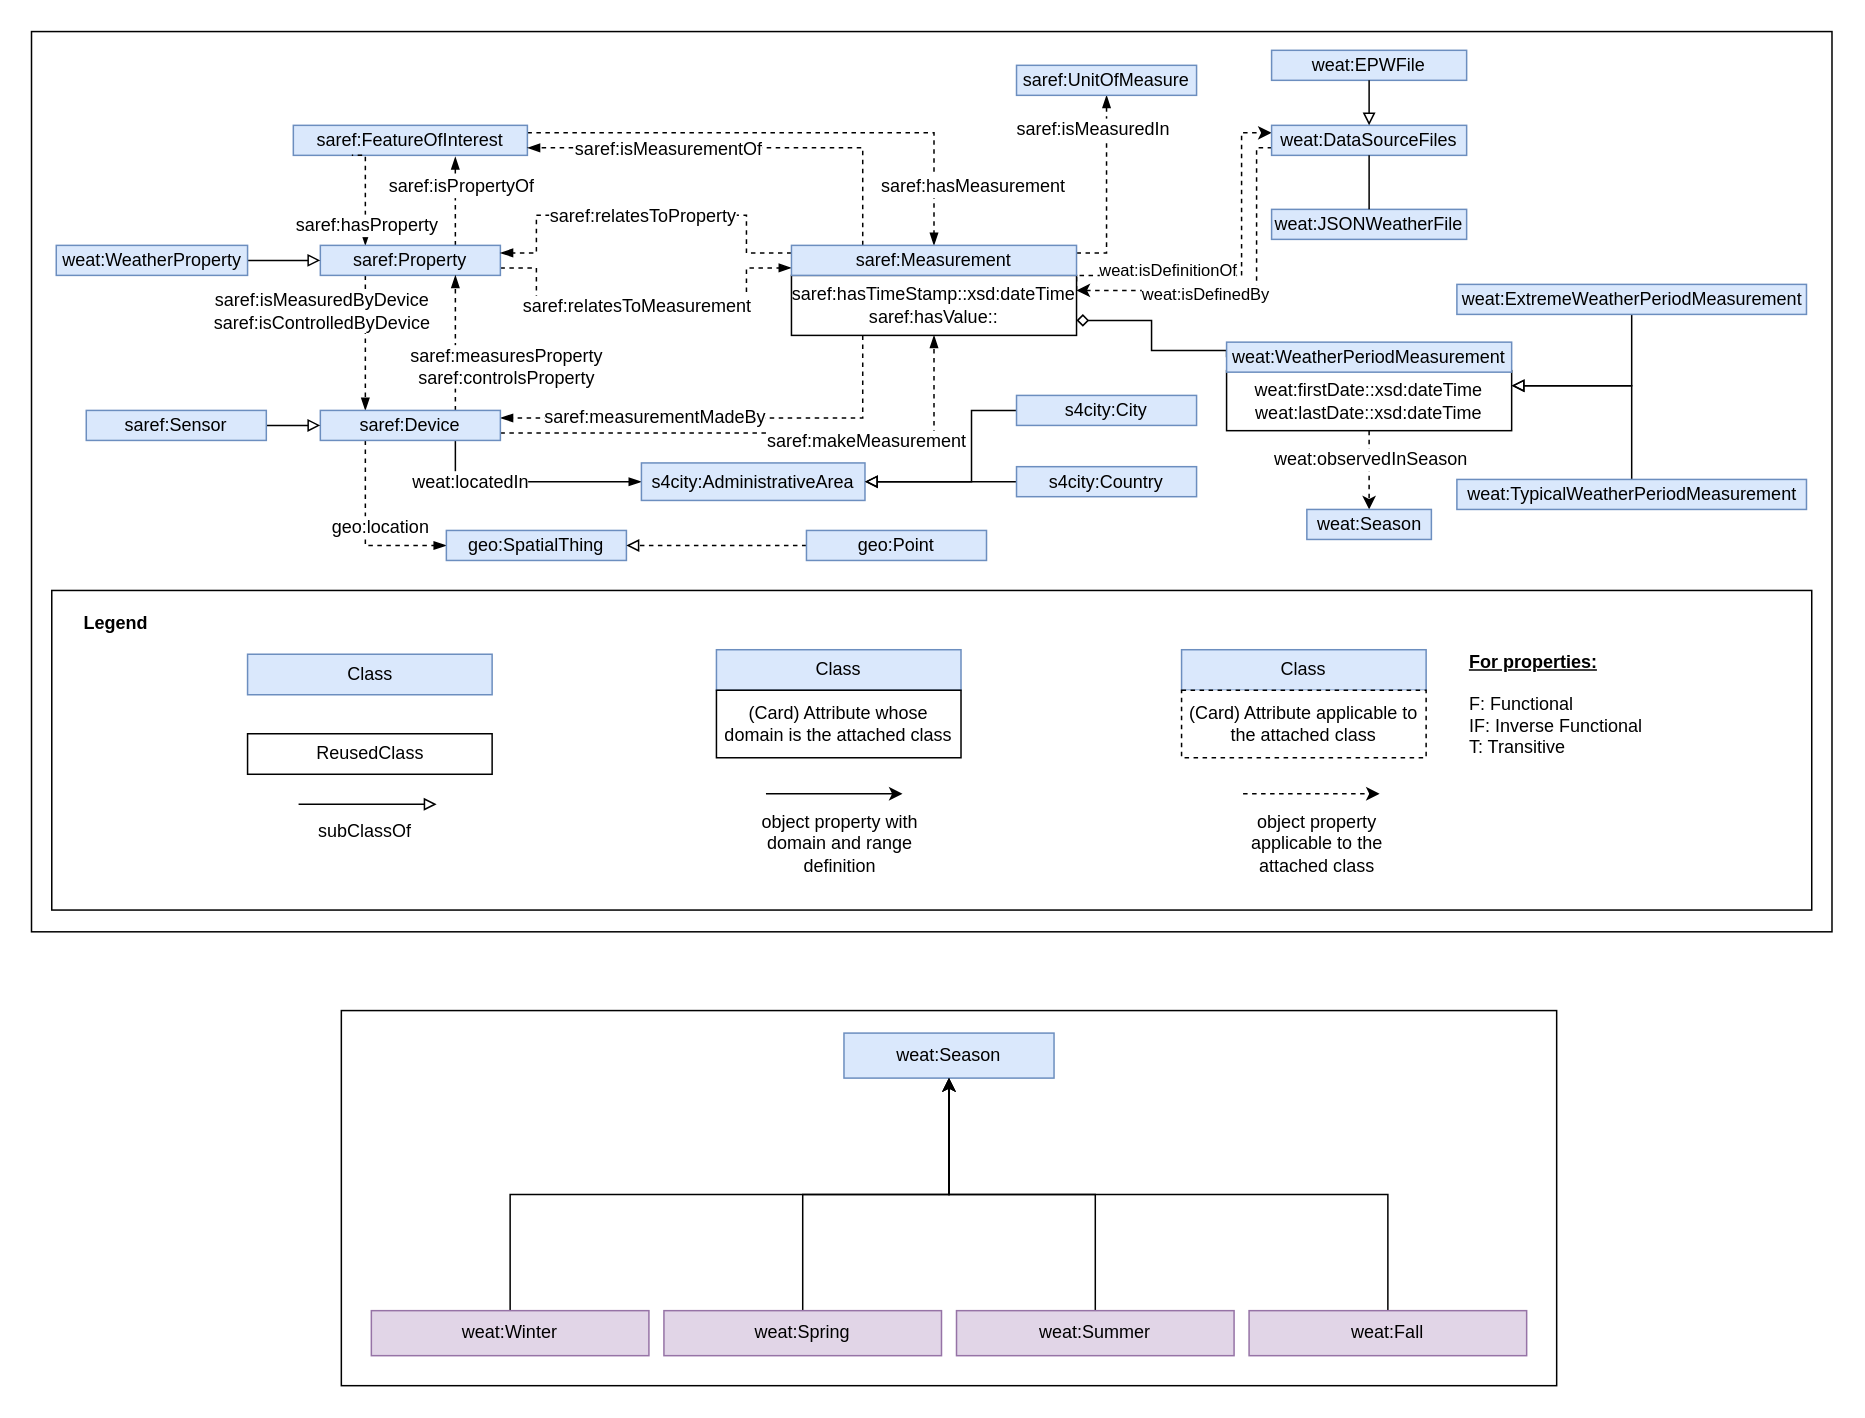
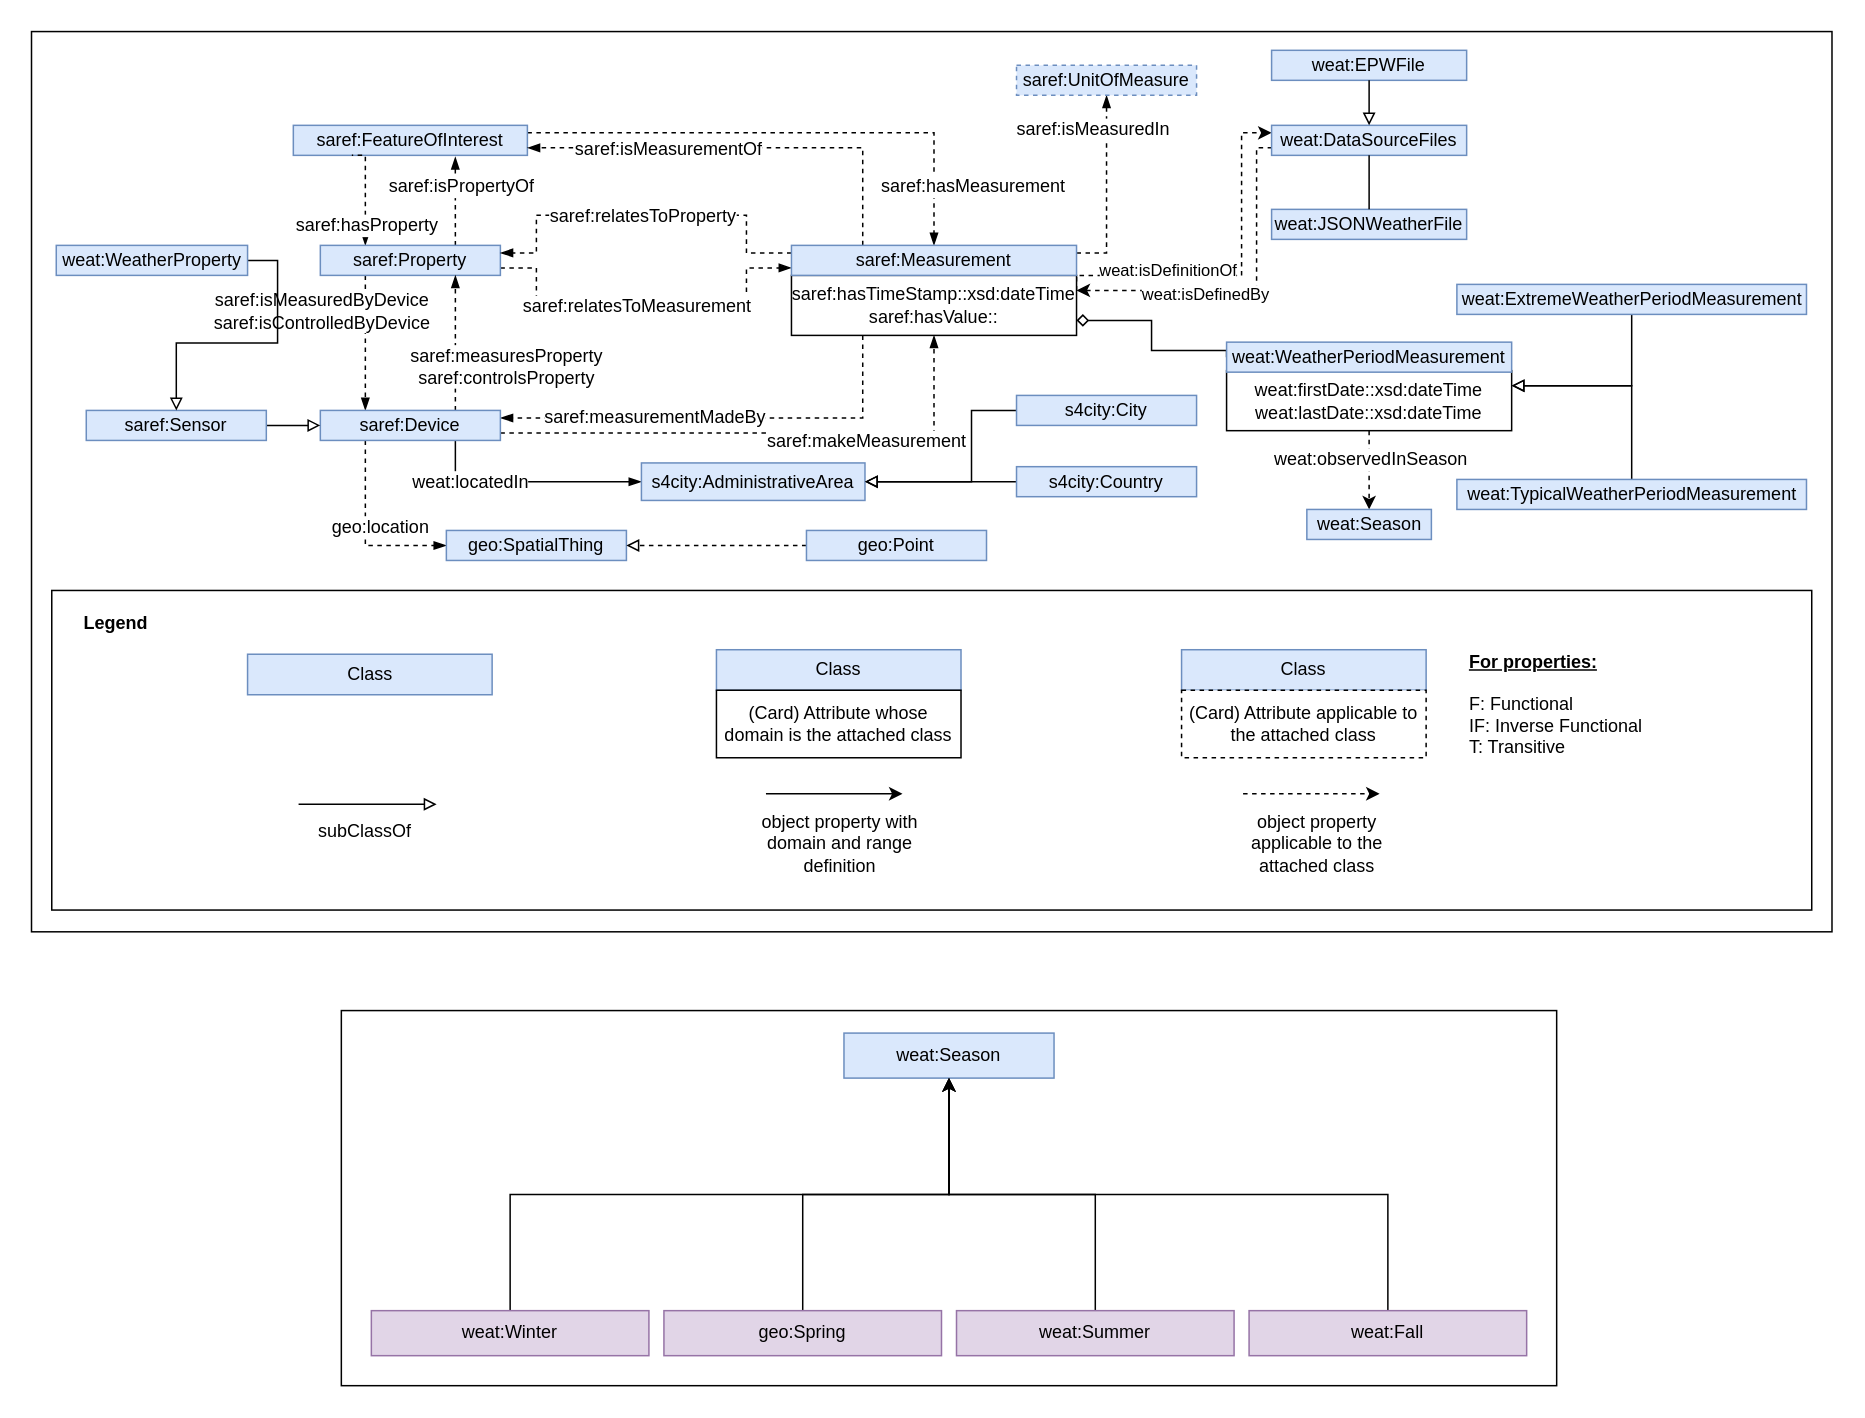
(1106, 80) -> (1106, 80)
(291, 260) -> (241, 343)
(370, 754) -> none
(803, 1333) -> (803, 1333)
